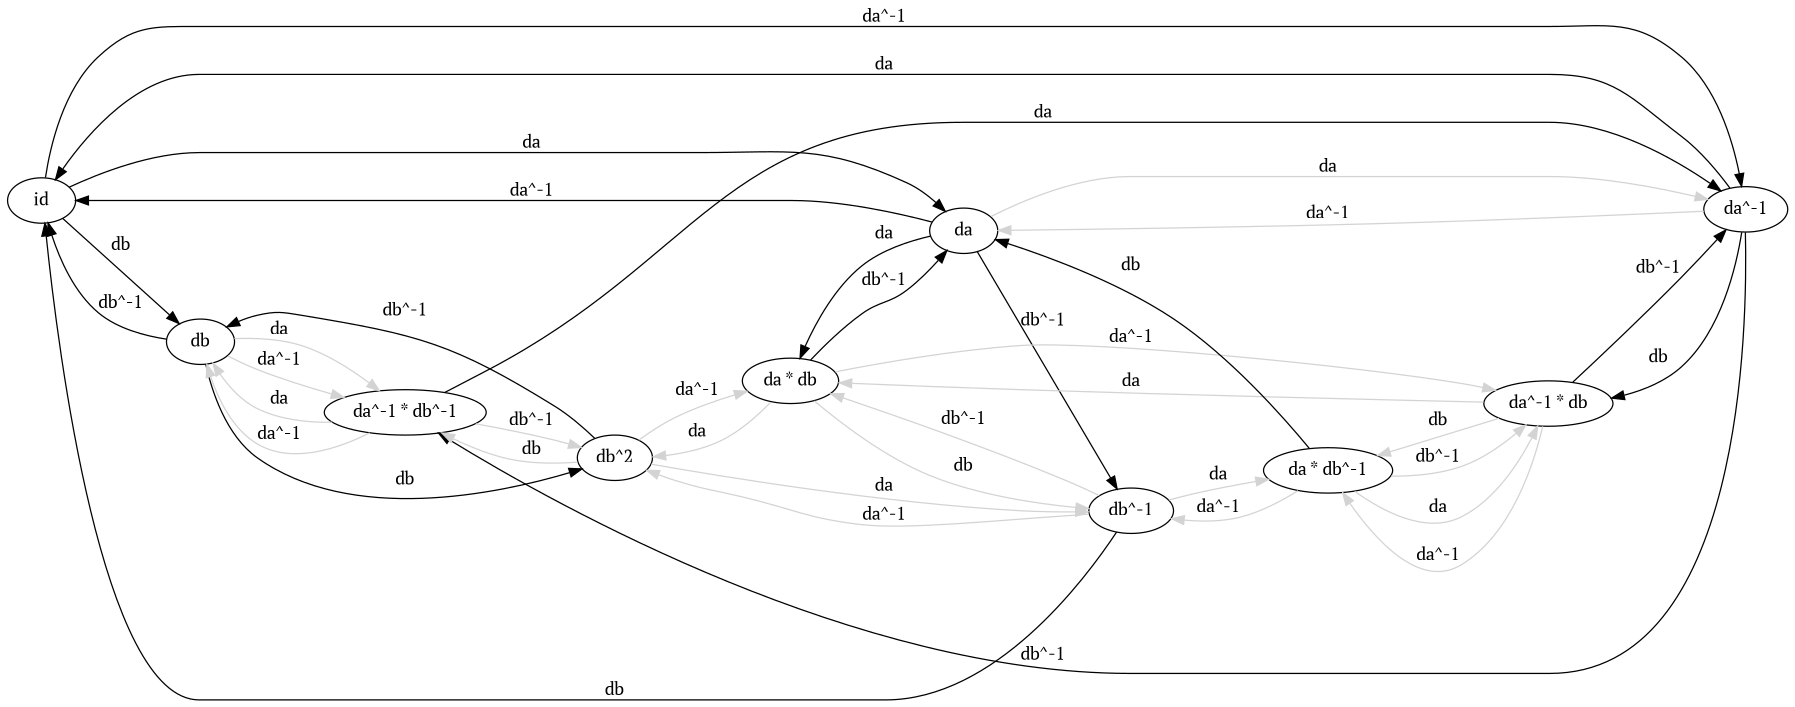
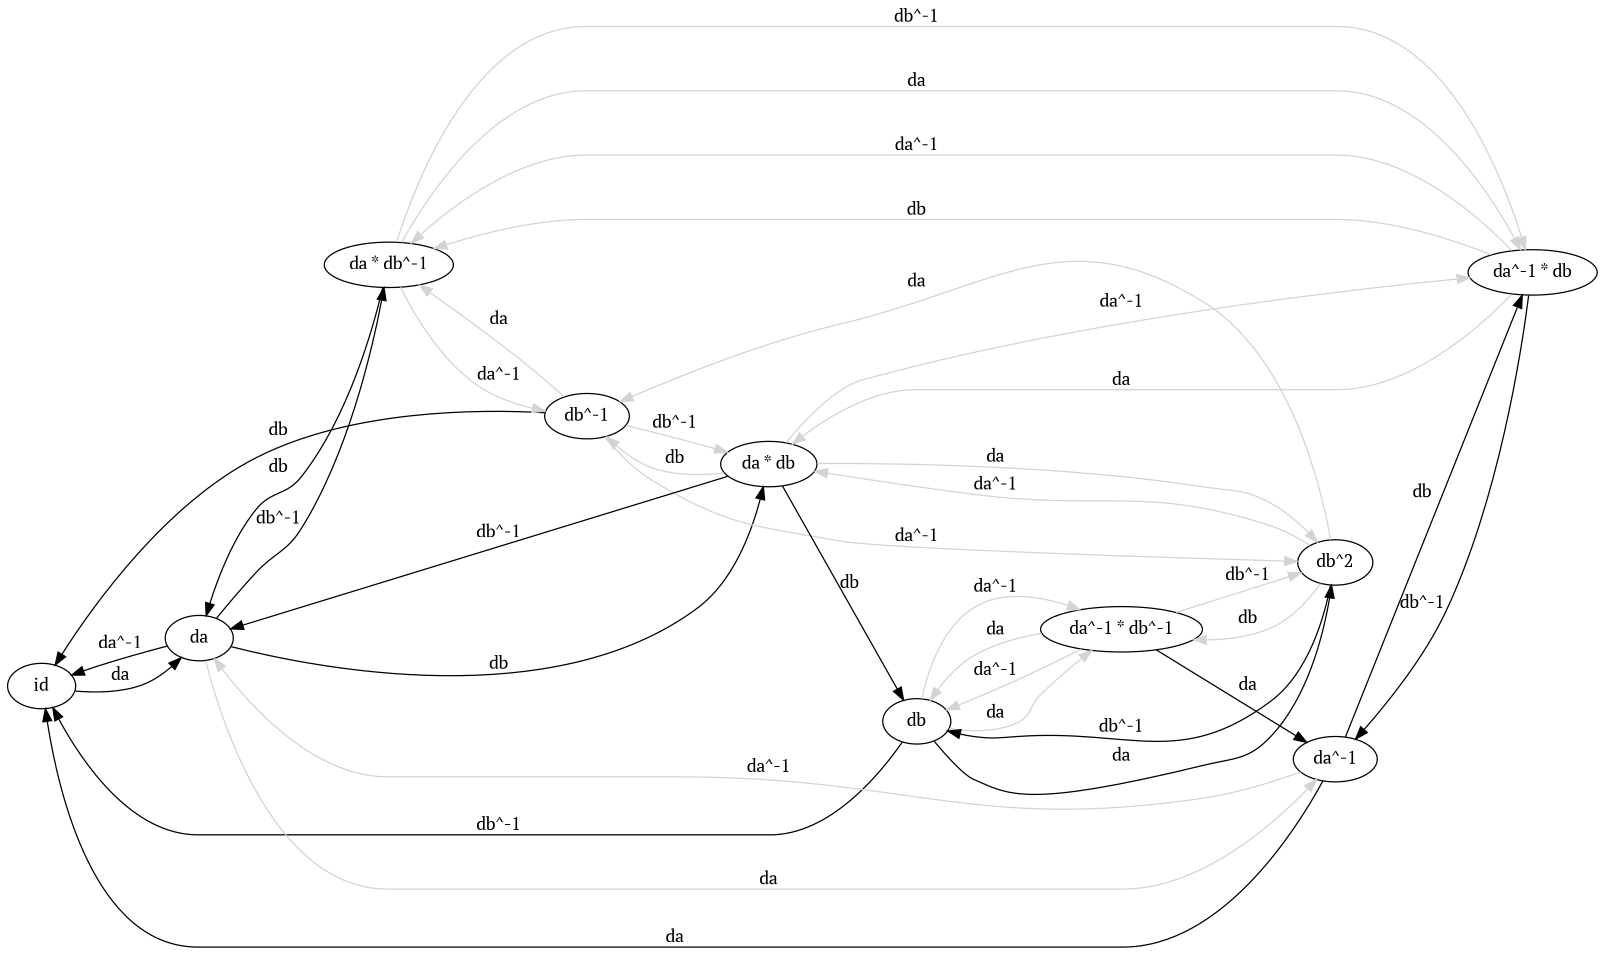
(889, 26) -> none
(884, 234) -> (499, 664)
(116, 267) -> (840, 588)
(1044, 365) -> (329, 476)
(405, 480) -> (1122, 756)
(1241, 673) -> none
